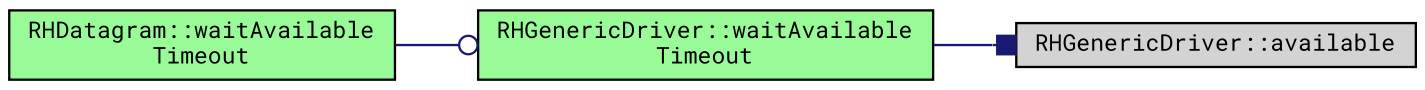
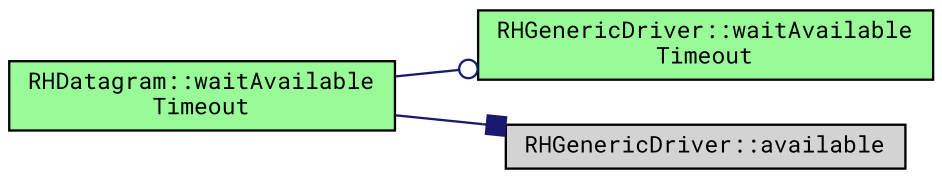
(963, 45) -> (439, 120)
